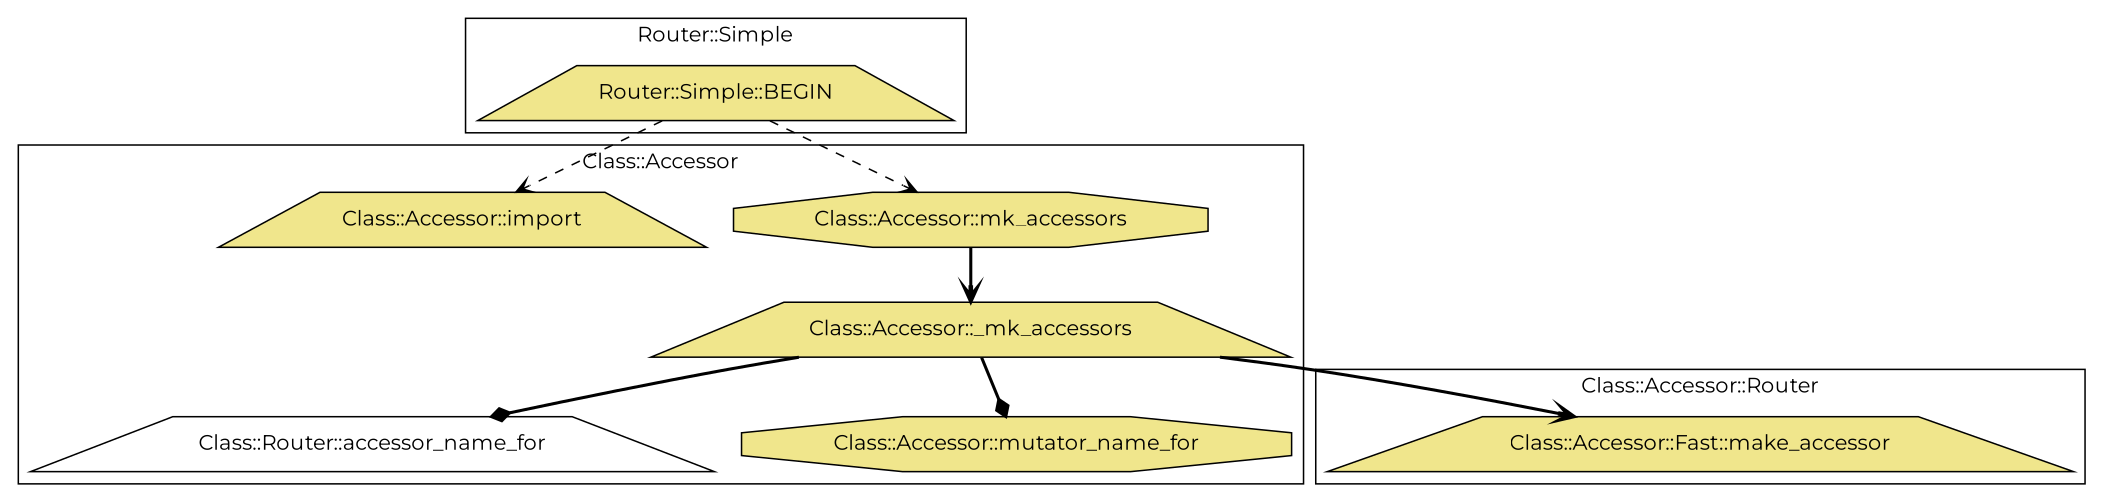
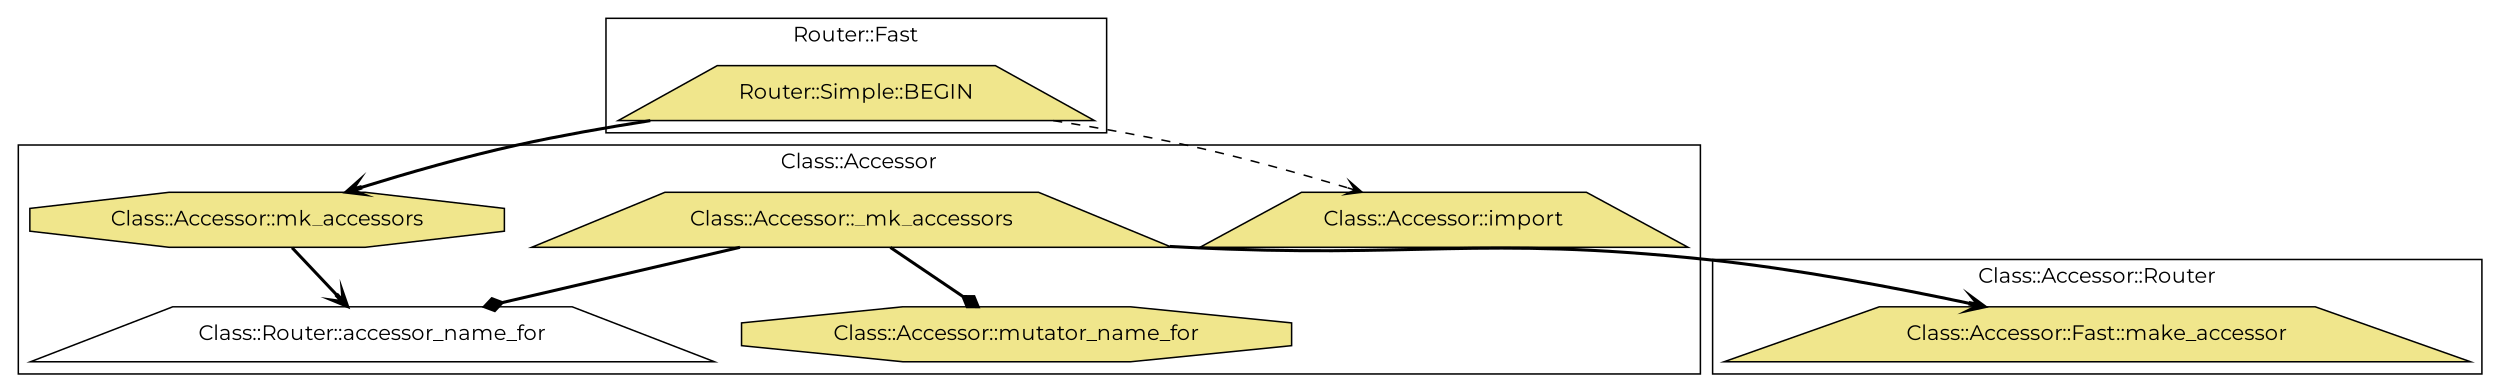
(716, 36) -> (856, 36)
(840, 155) -> (475, 155)
(971, 267) -> (314, 271)
